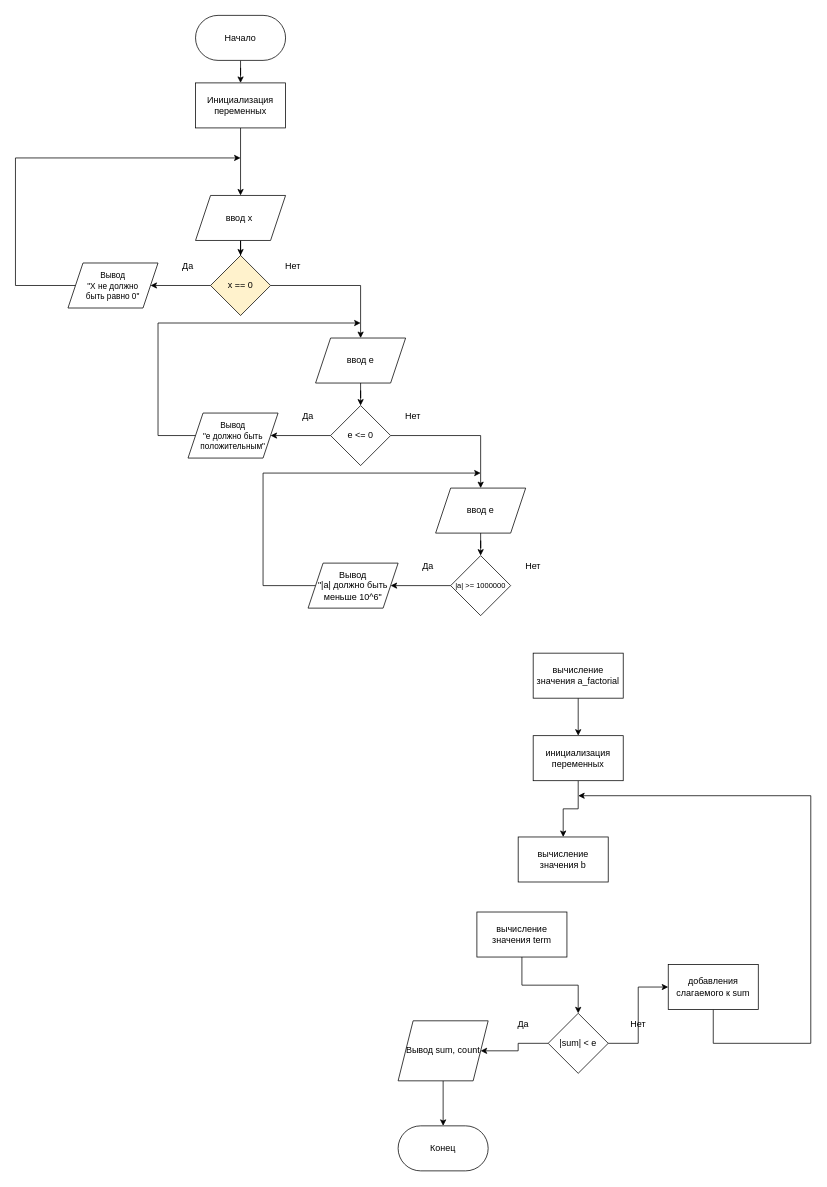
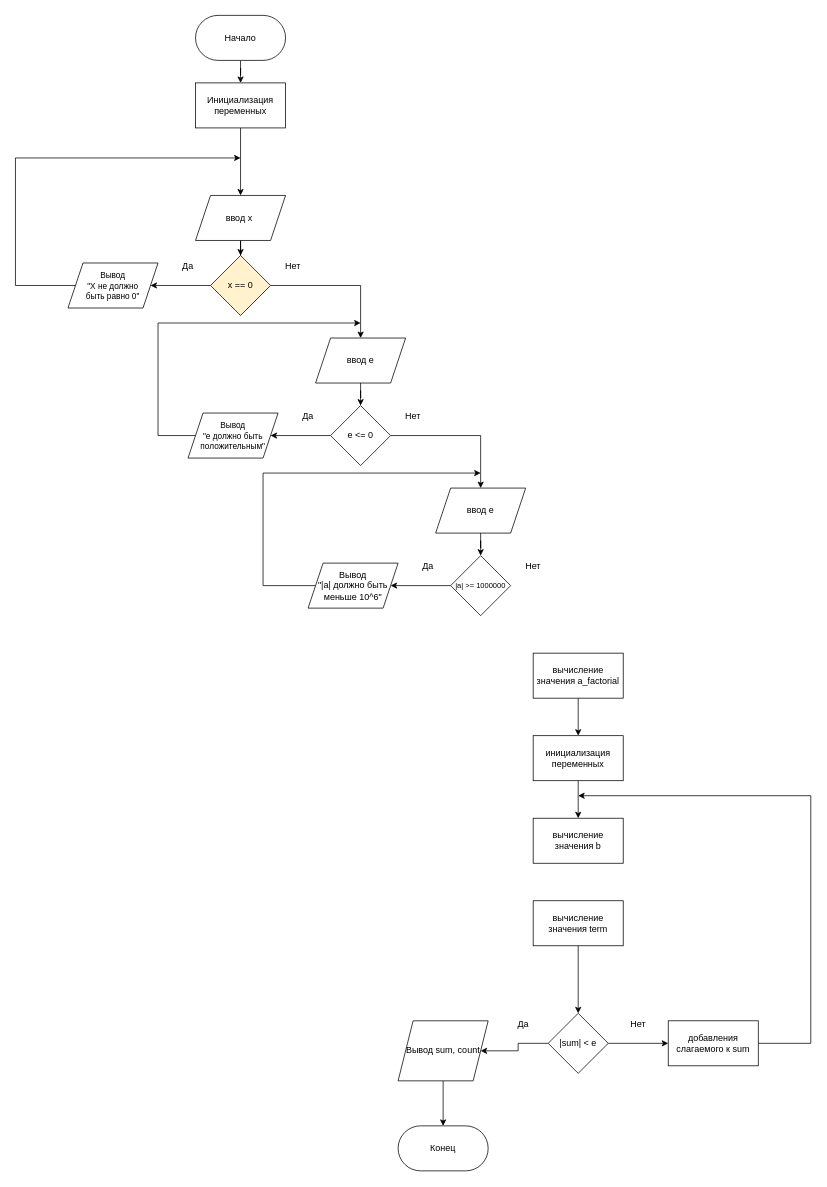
(563, 859) -> (578, 840)
(522, 934) -> (578, 923)
(713, 987) -> (713, 1043)
